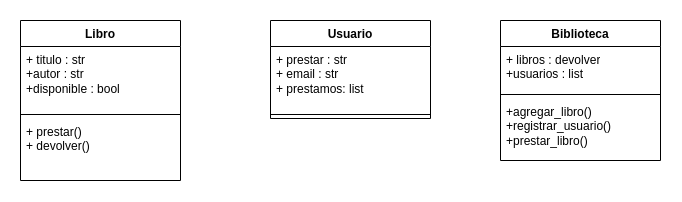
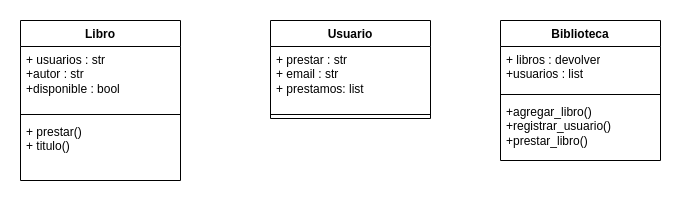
(76, 75) -> (76, 75)
(64, 140) -> (62, 140)
